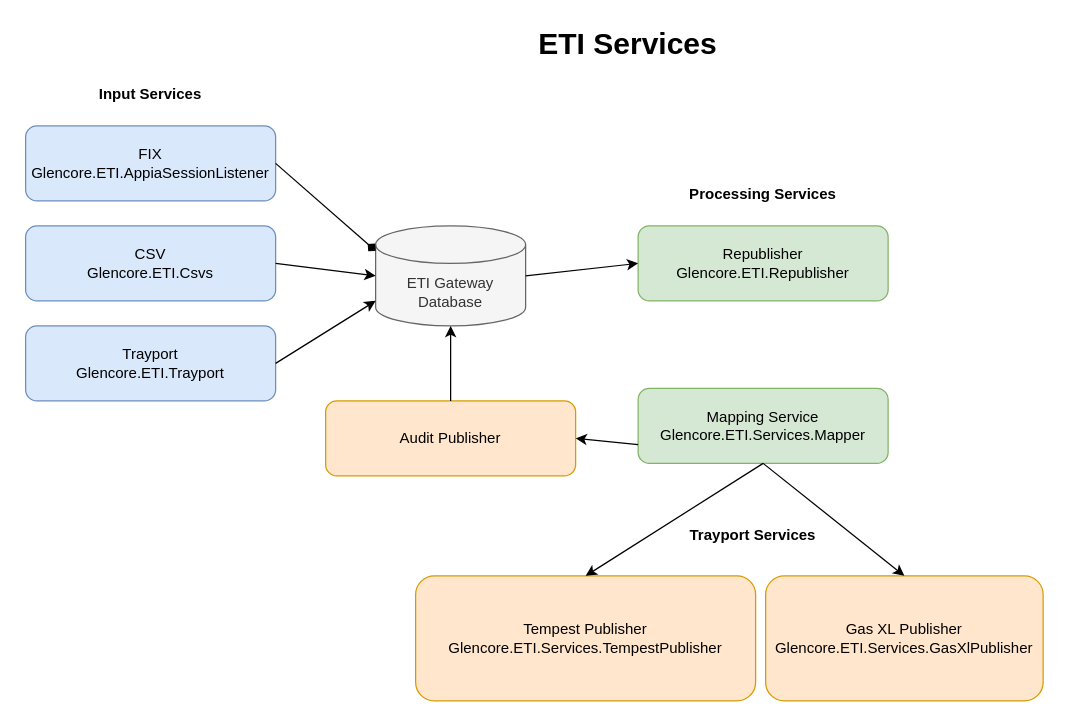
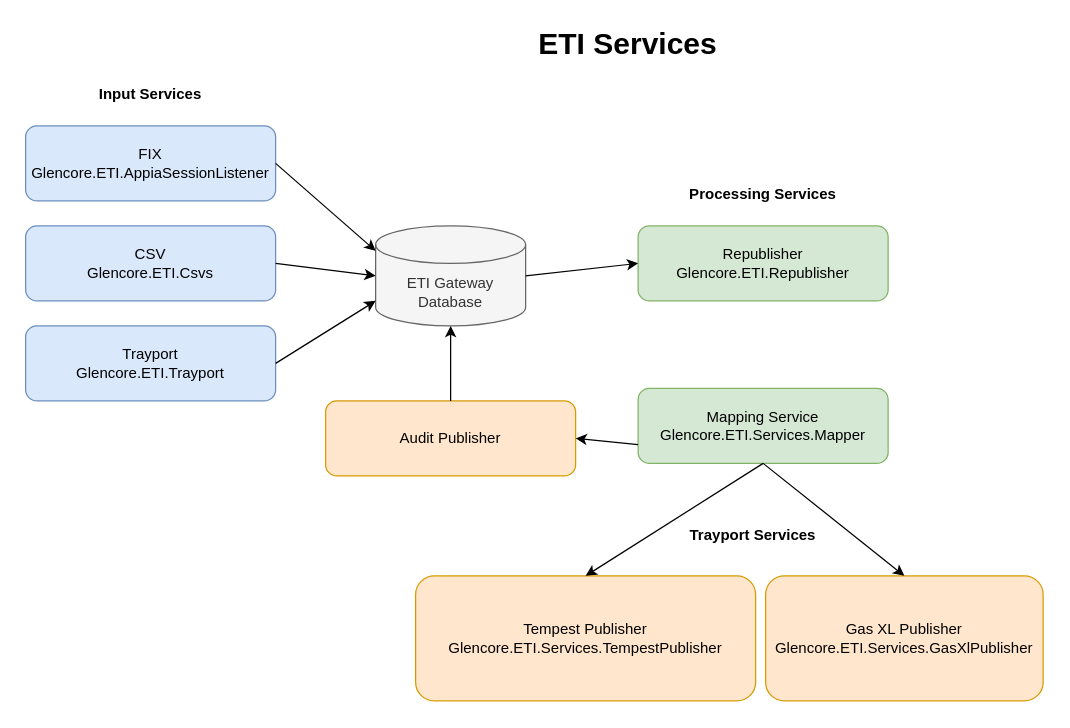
(368, 244) -> (369, 245)
